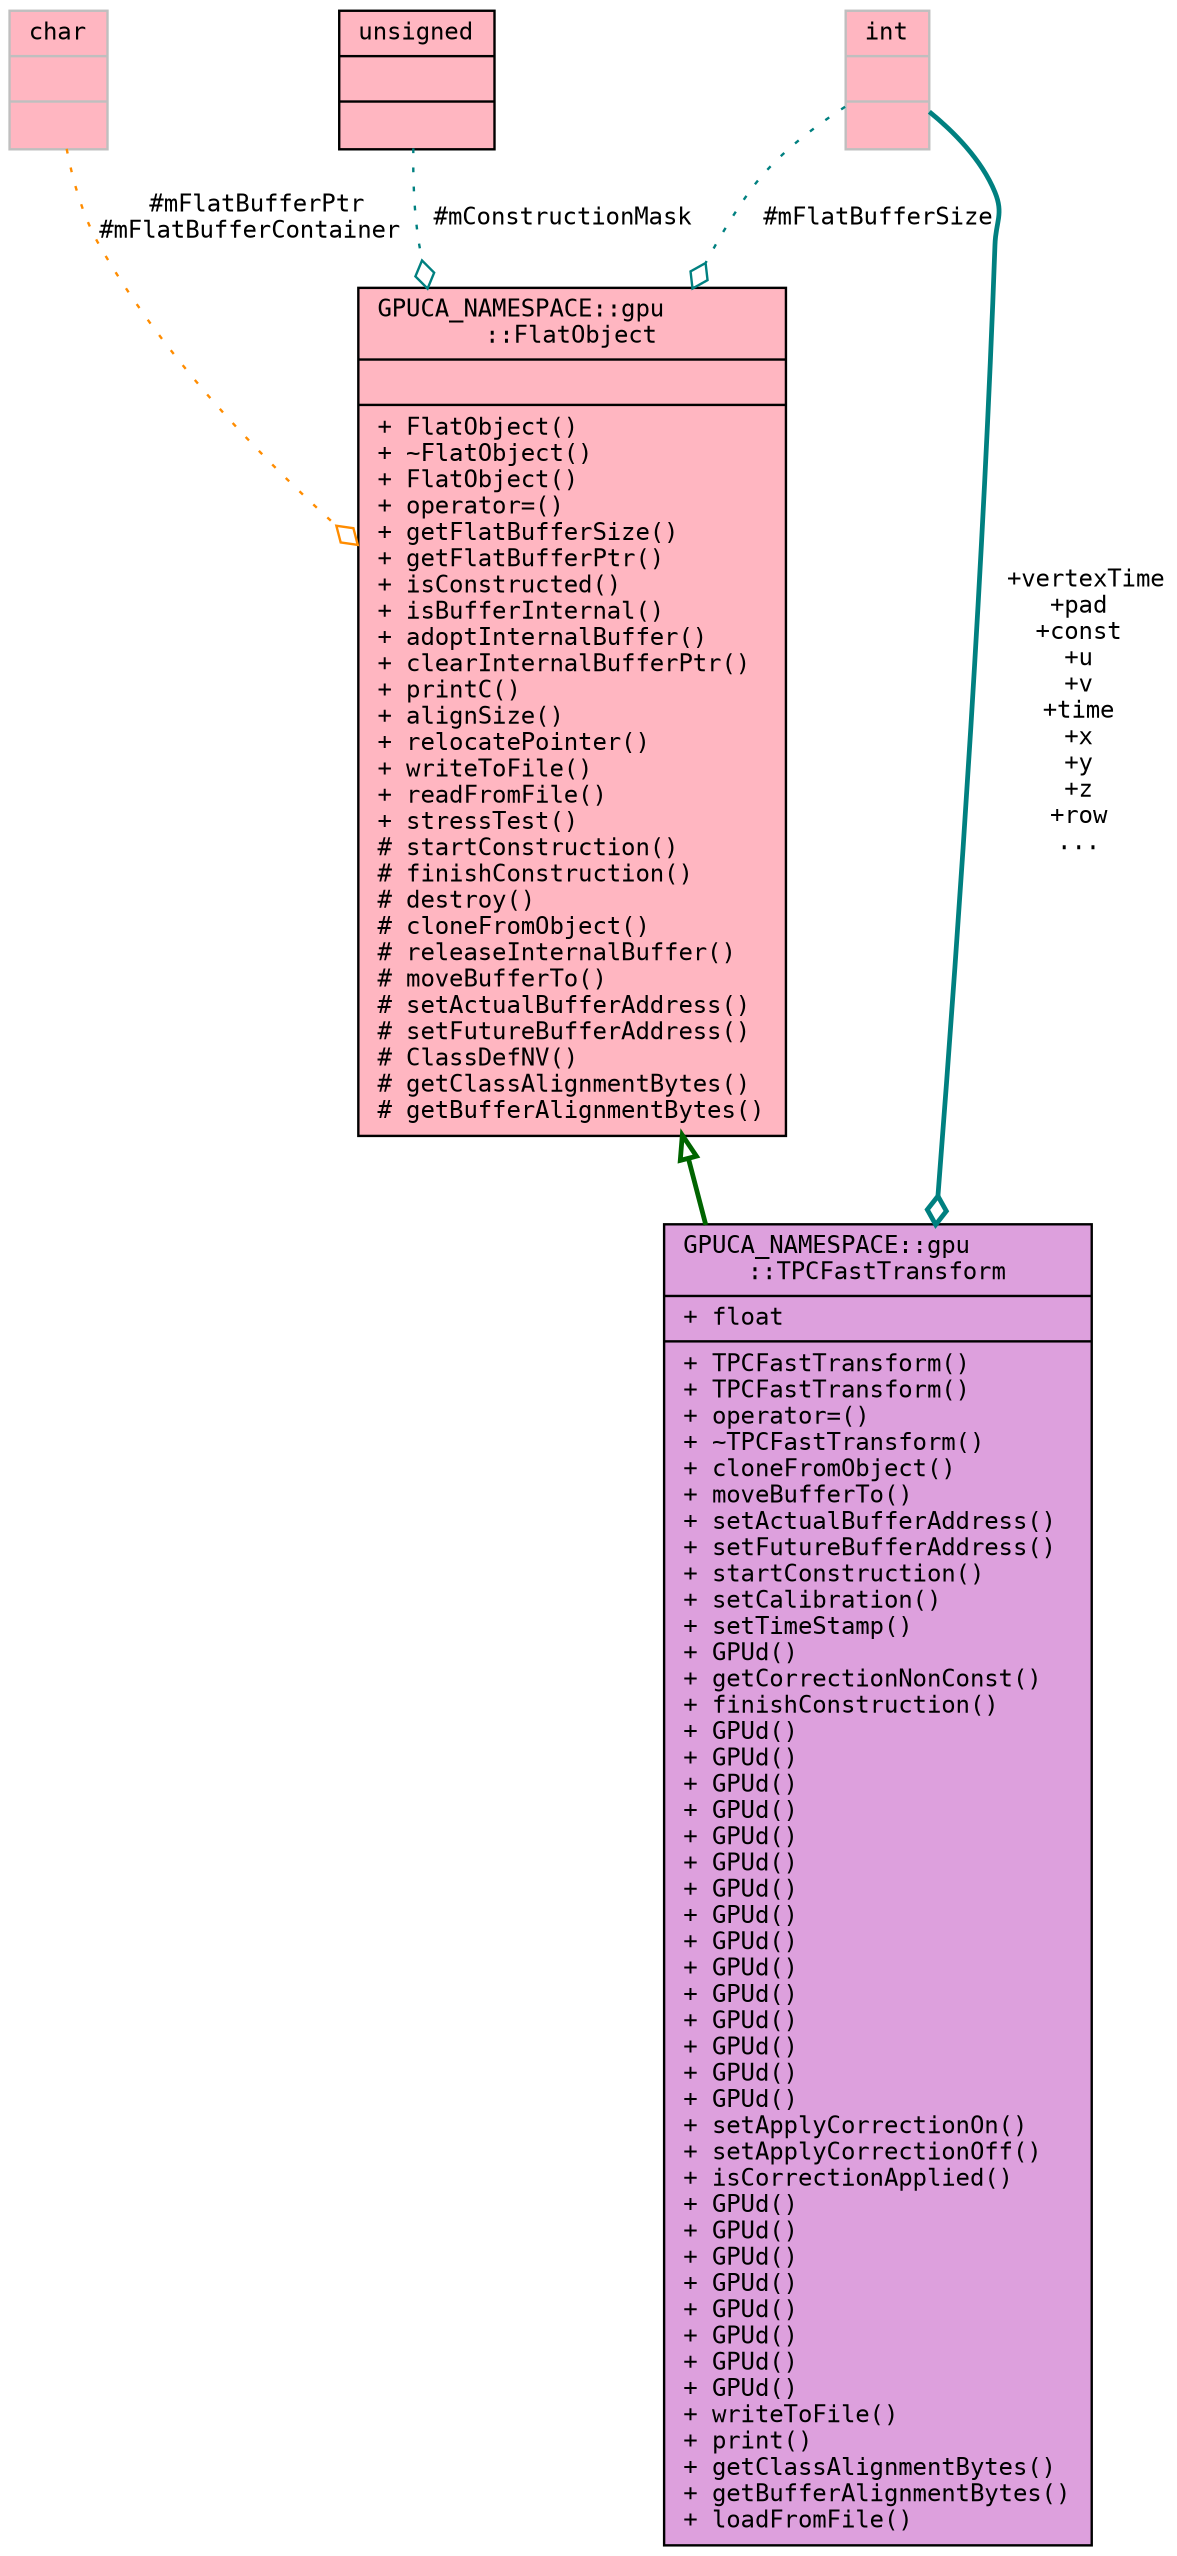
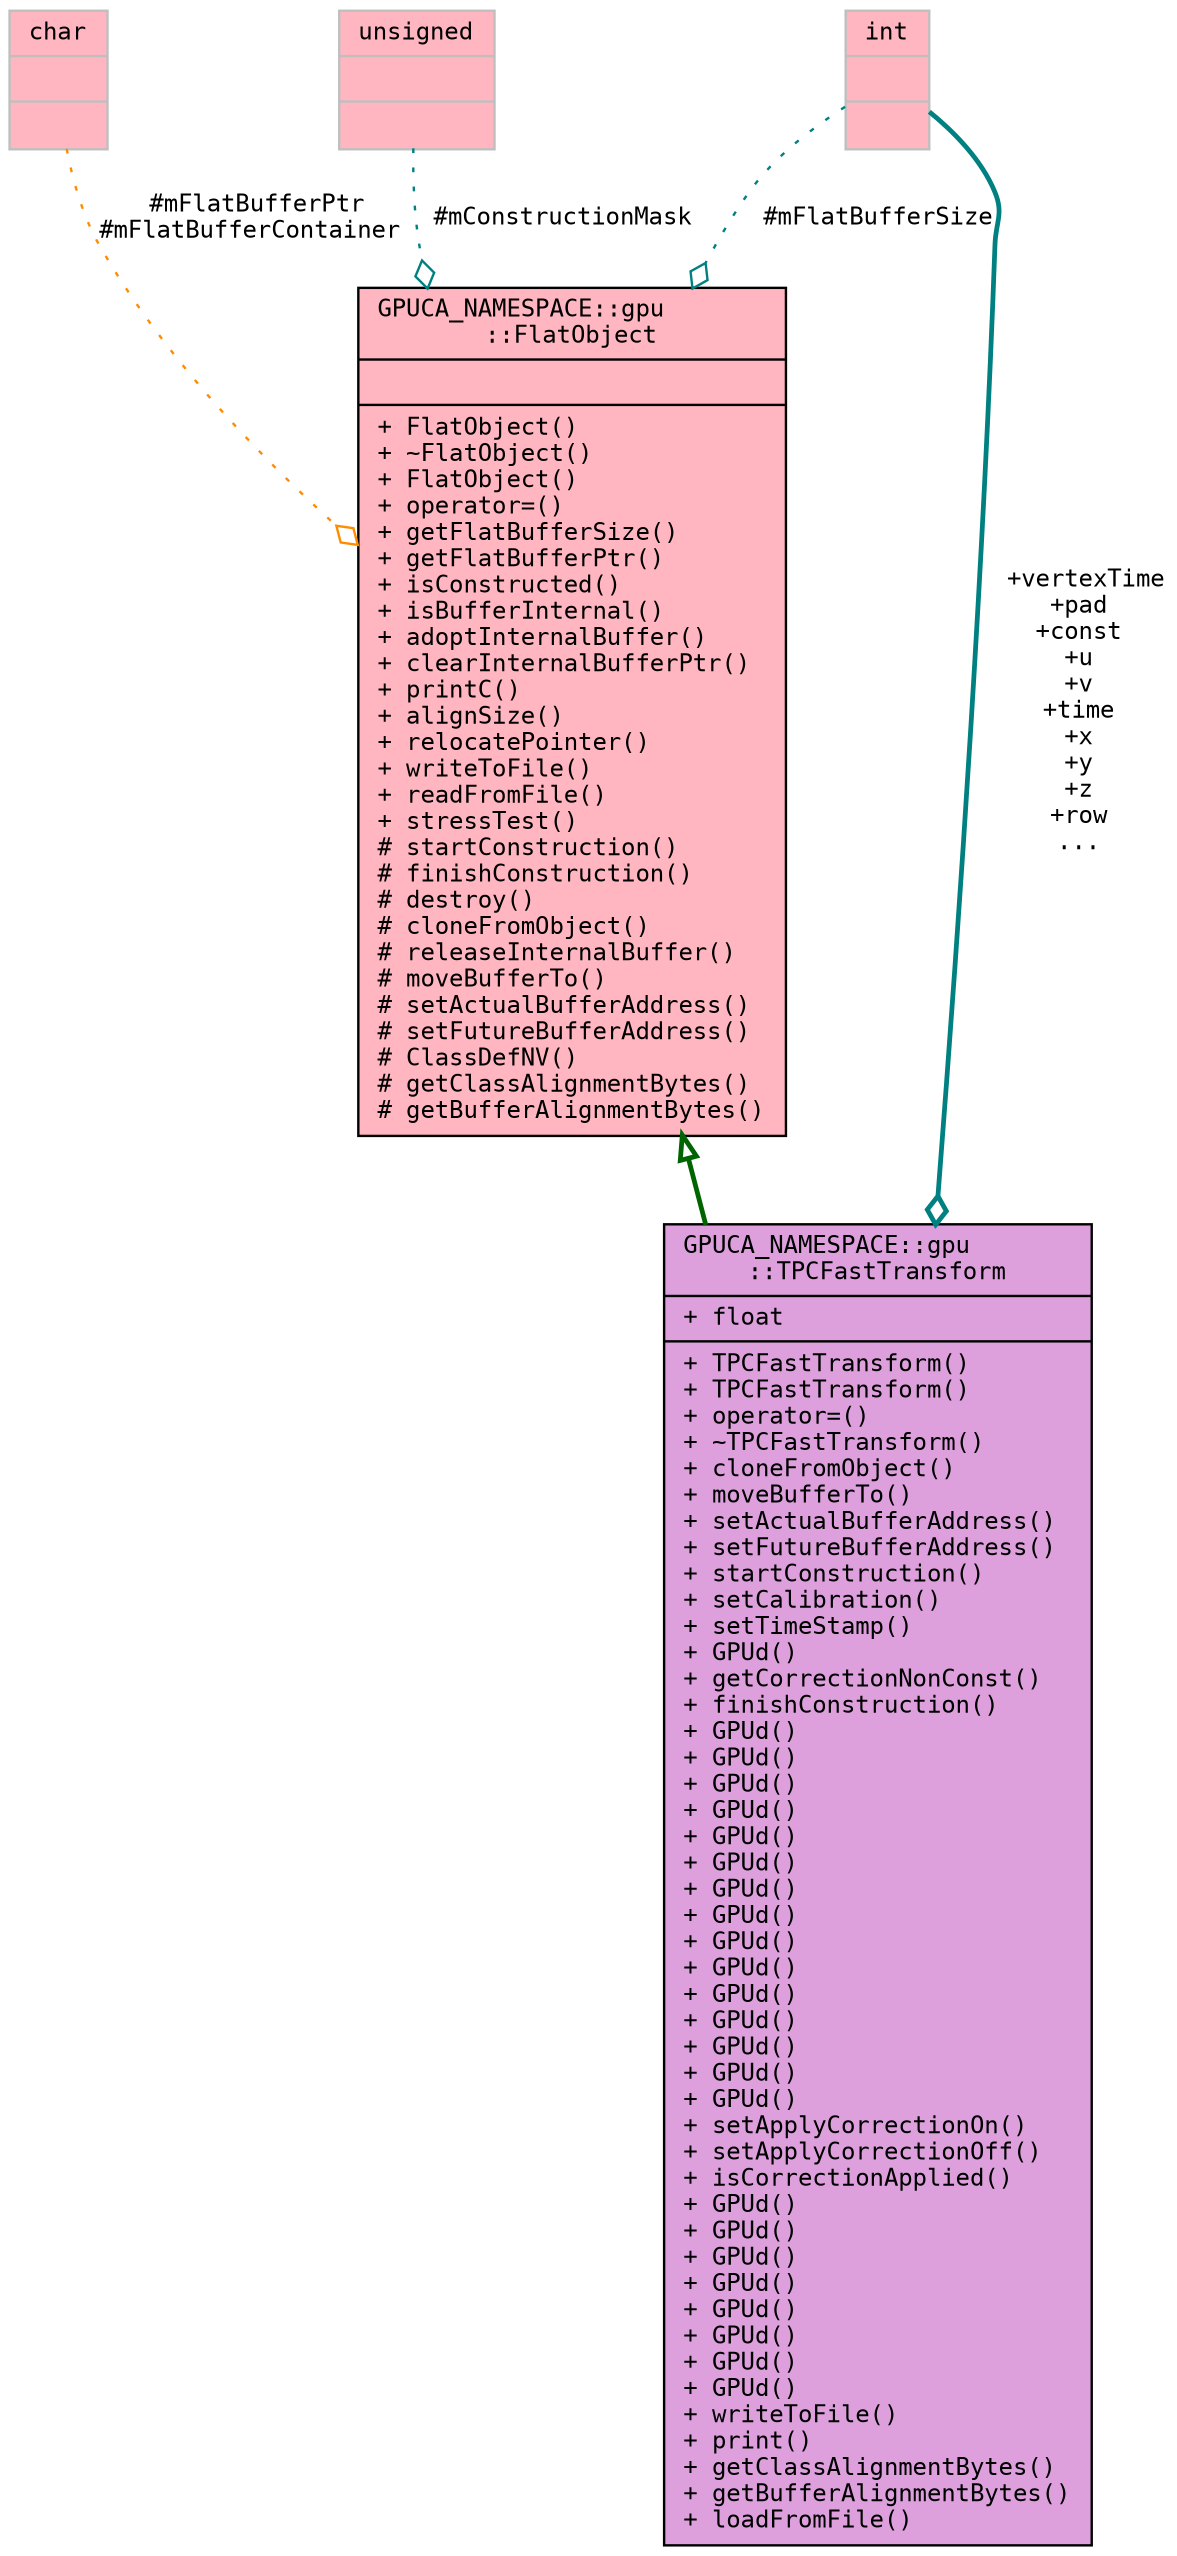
(417, 80) -> (417, 80)
